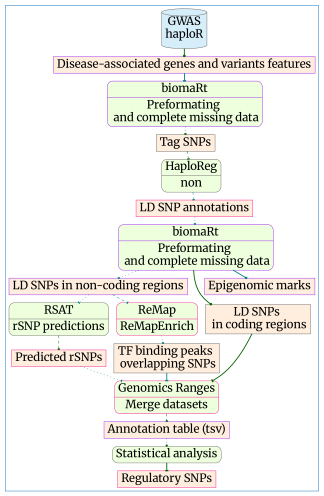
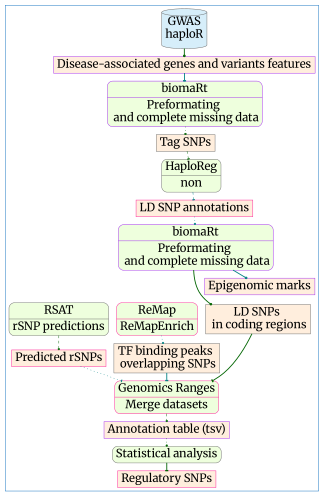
(98, 287) -> none
